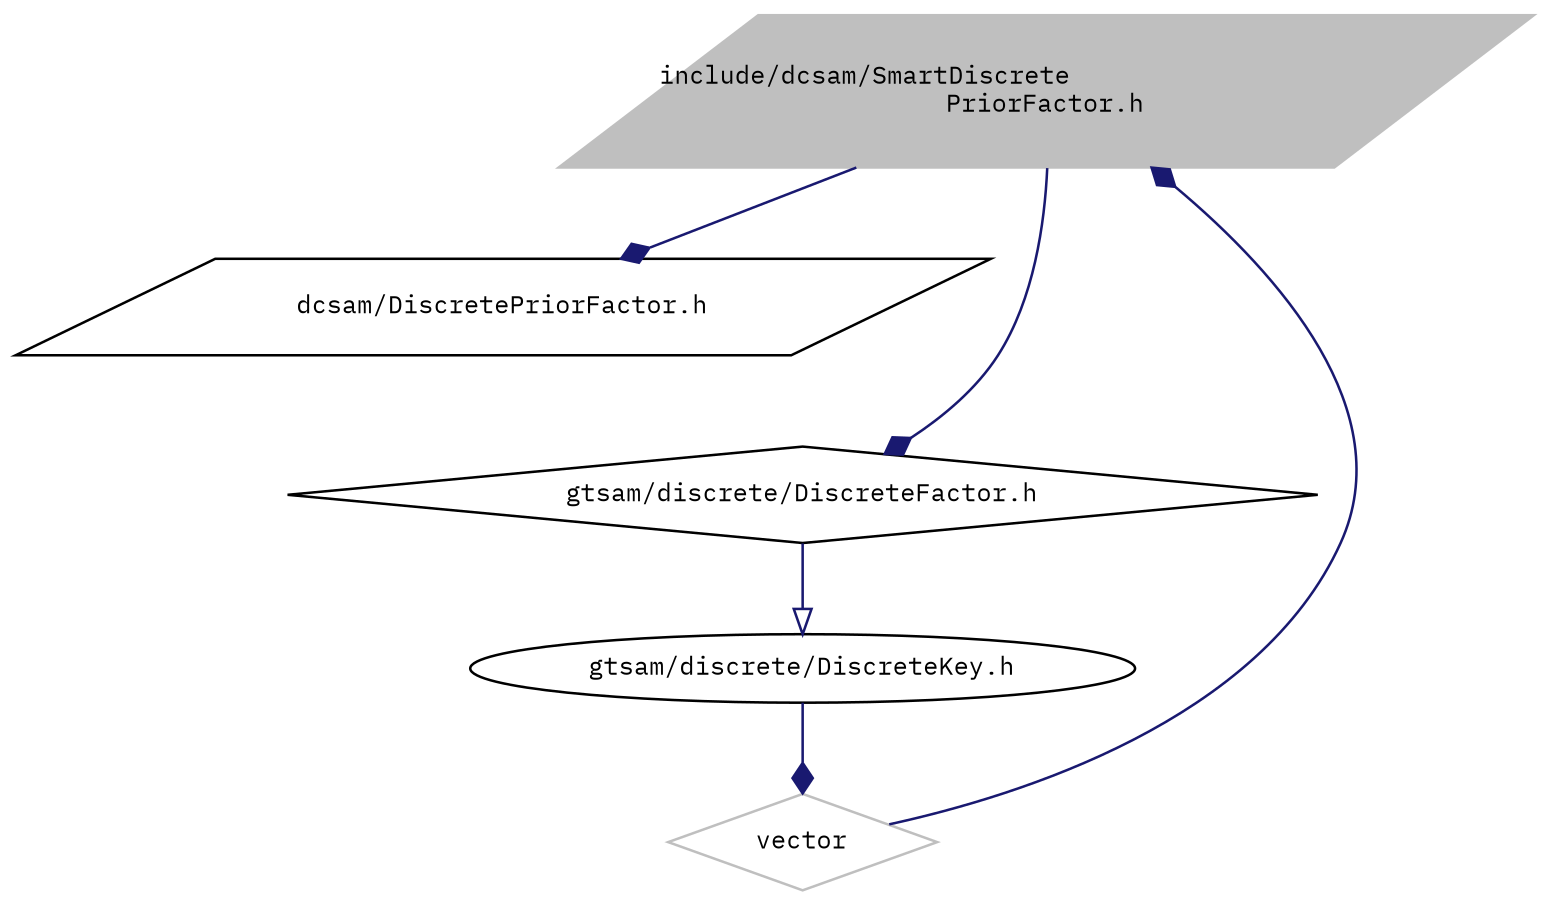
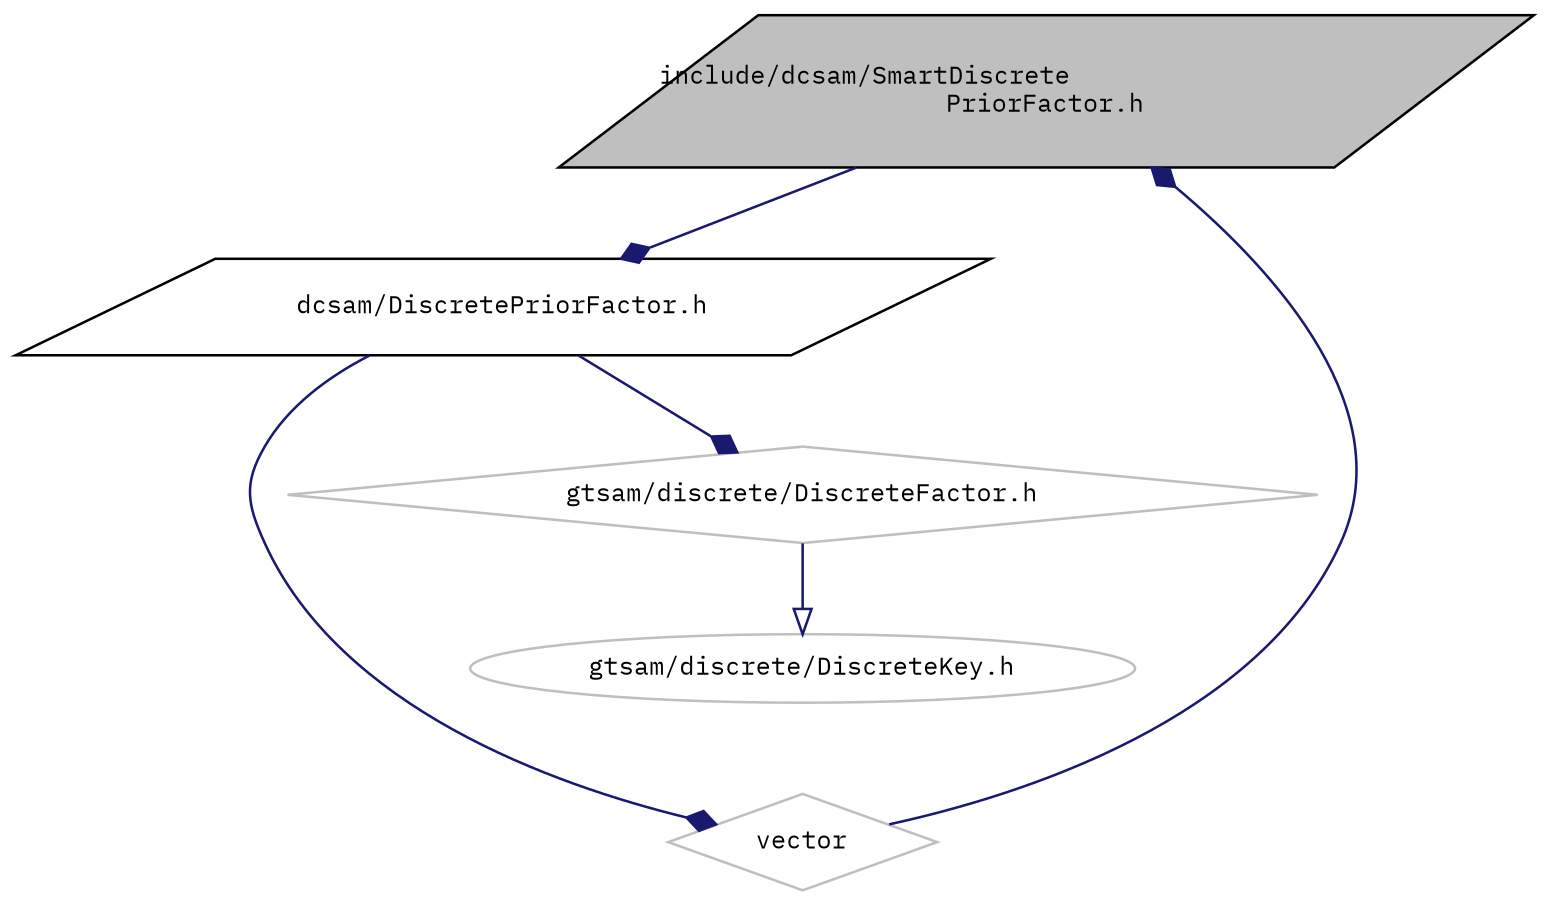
(1046, 91) -> (1046, 91)
(1015, 322) -> (645, 396)
(803, 495) -> (803, 495)
(803, 668) -> (803, 668)
(803, 733) -> (347, 654)
